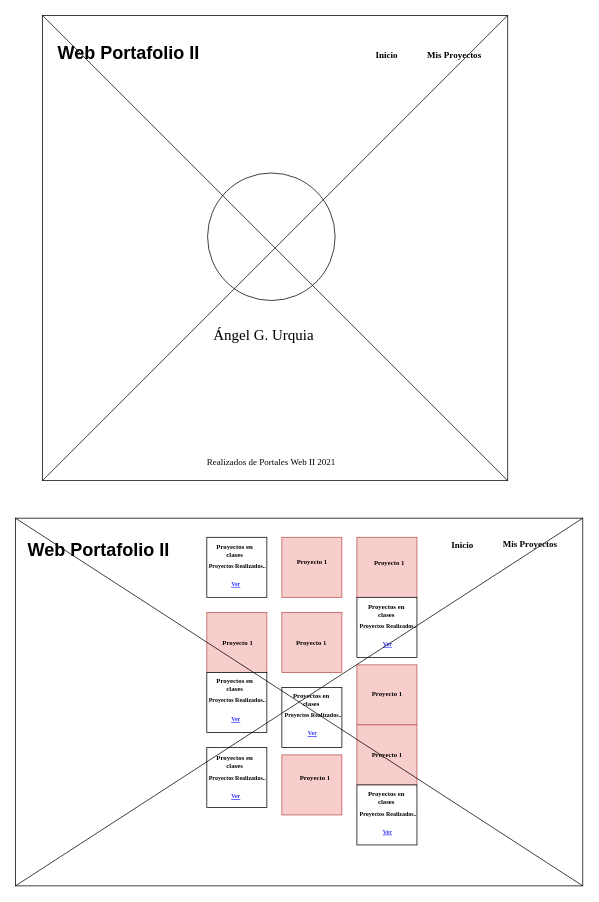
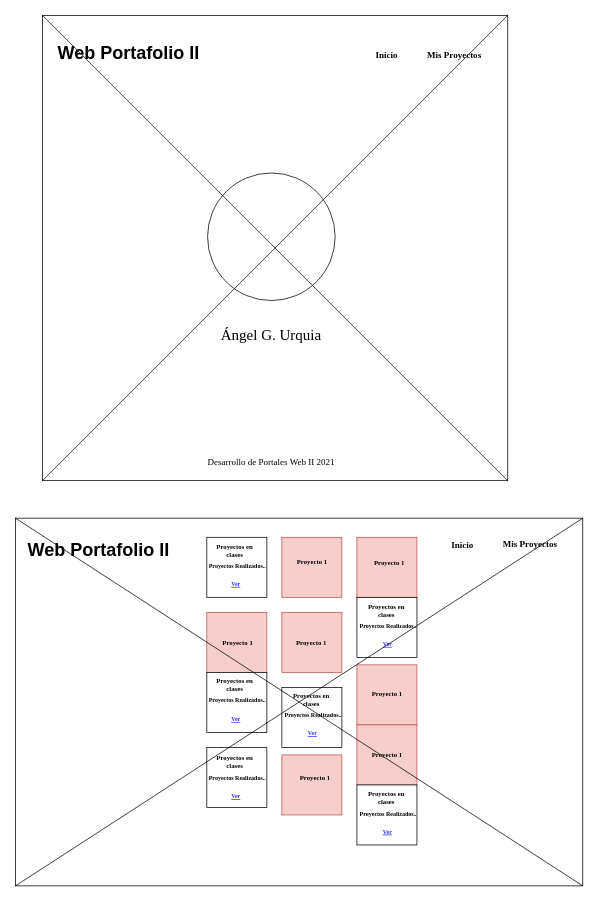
(264, 334) -> (271, 334)
(271, 462) -> (271, 462)
